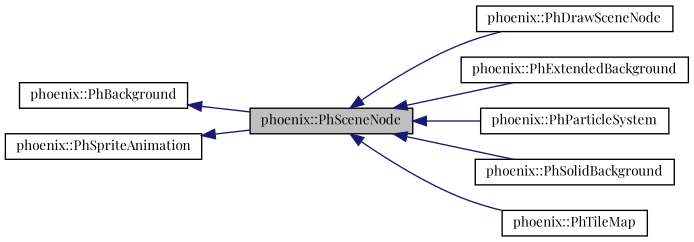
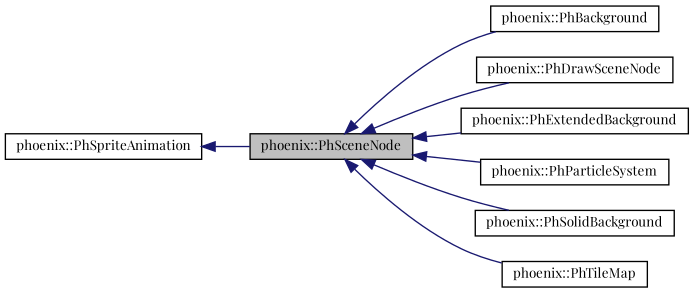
(226, 109) -> (420, 69)
